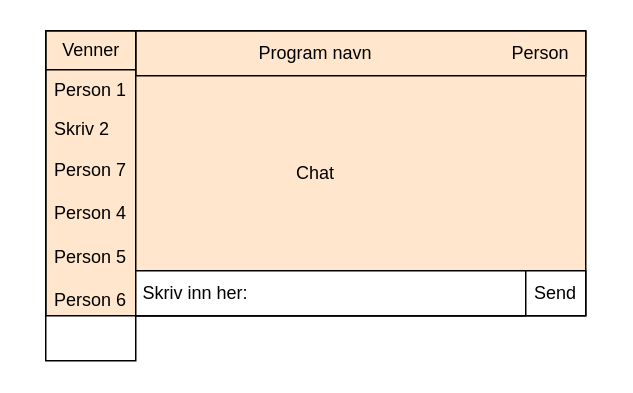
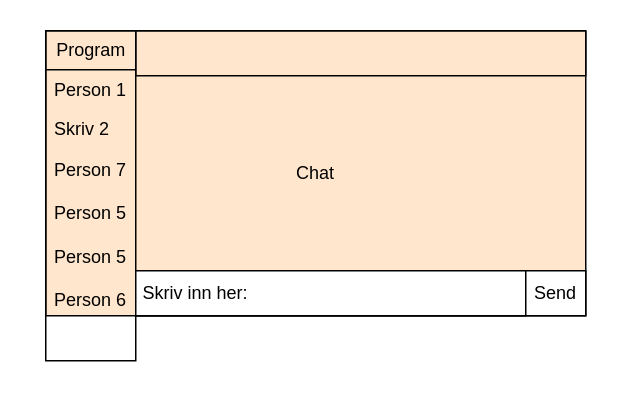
(92, 50) -> (92, 50)
(316, 53) -> none
(541, 53) -> none
(92, 268) -> (92, 268)
